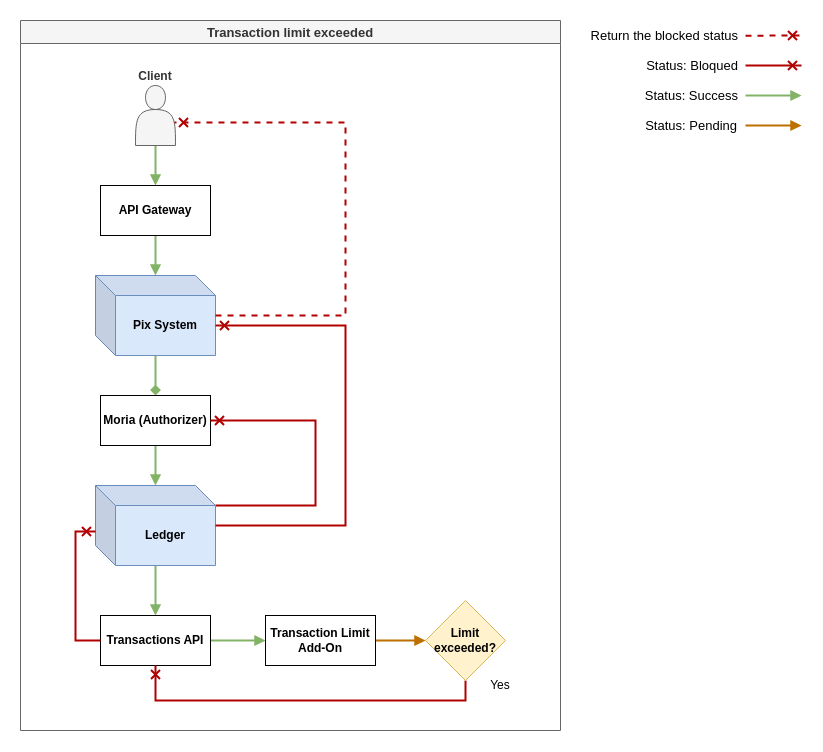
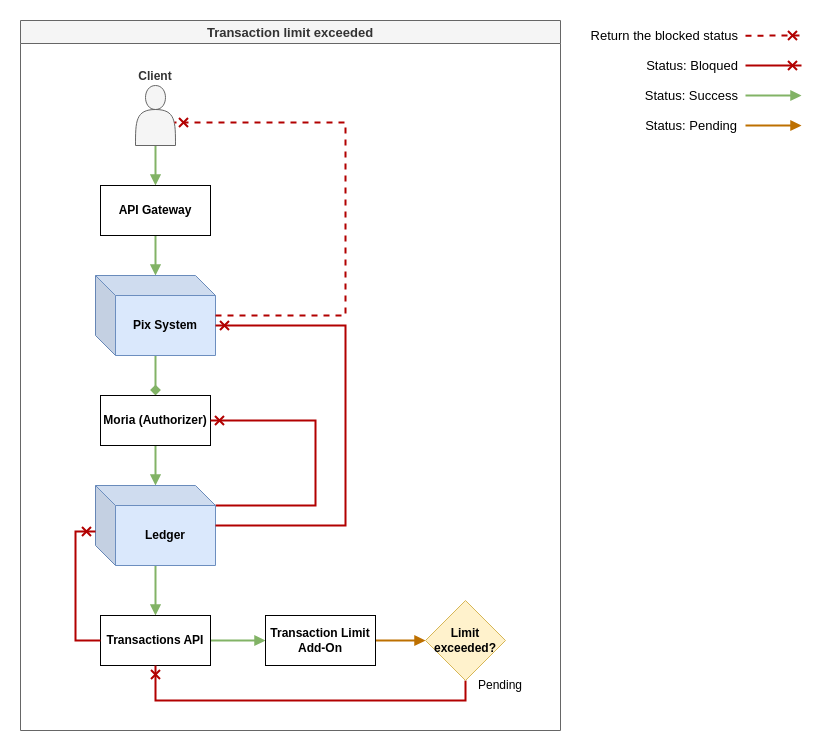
(501, 686) -> (501, 686)
